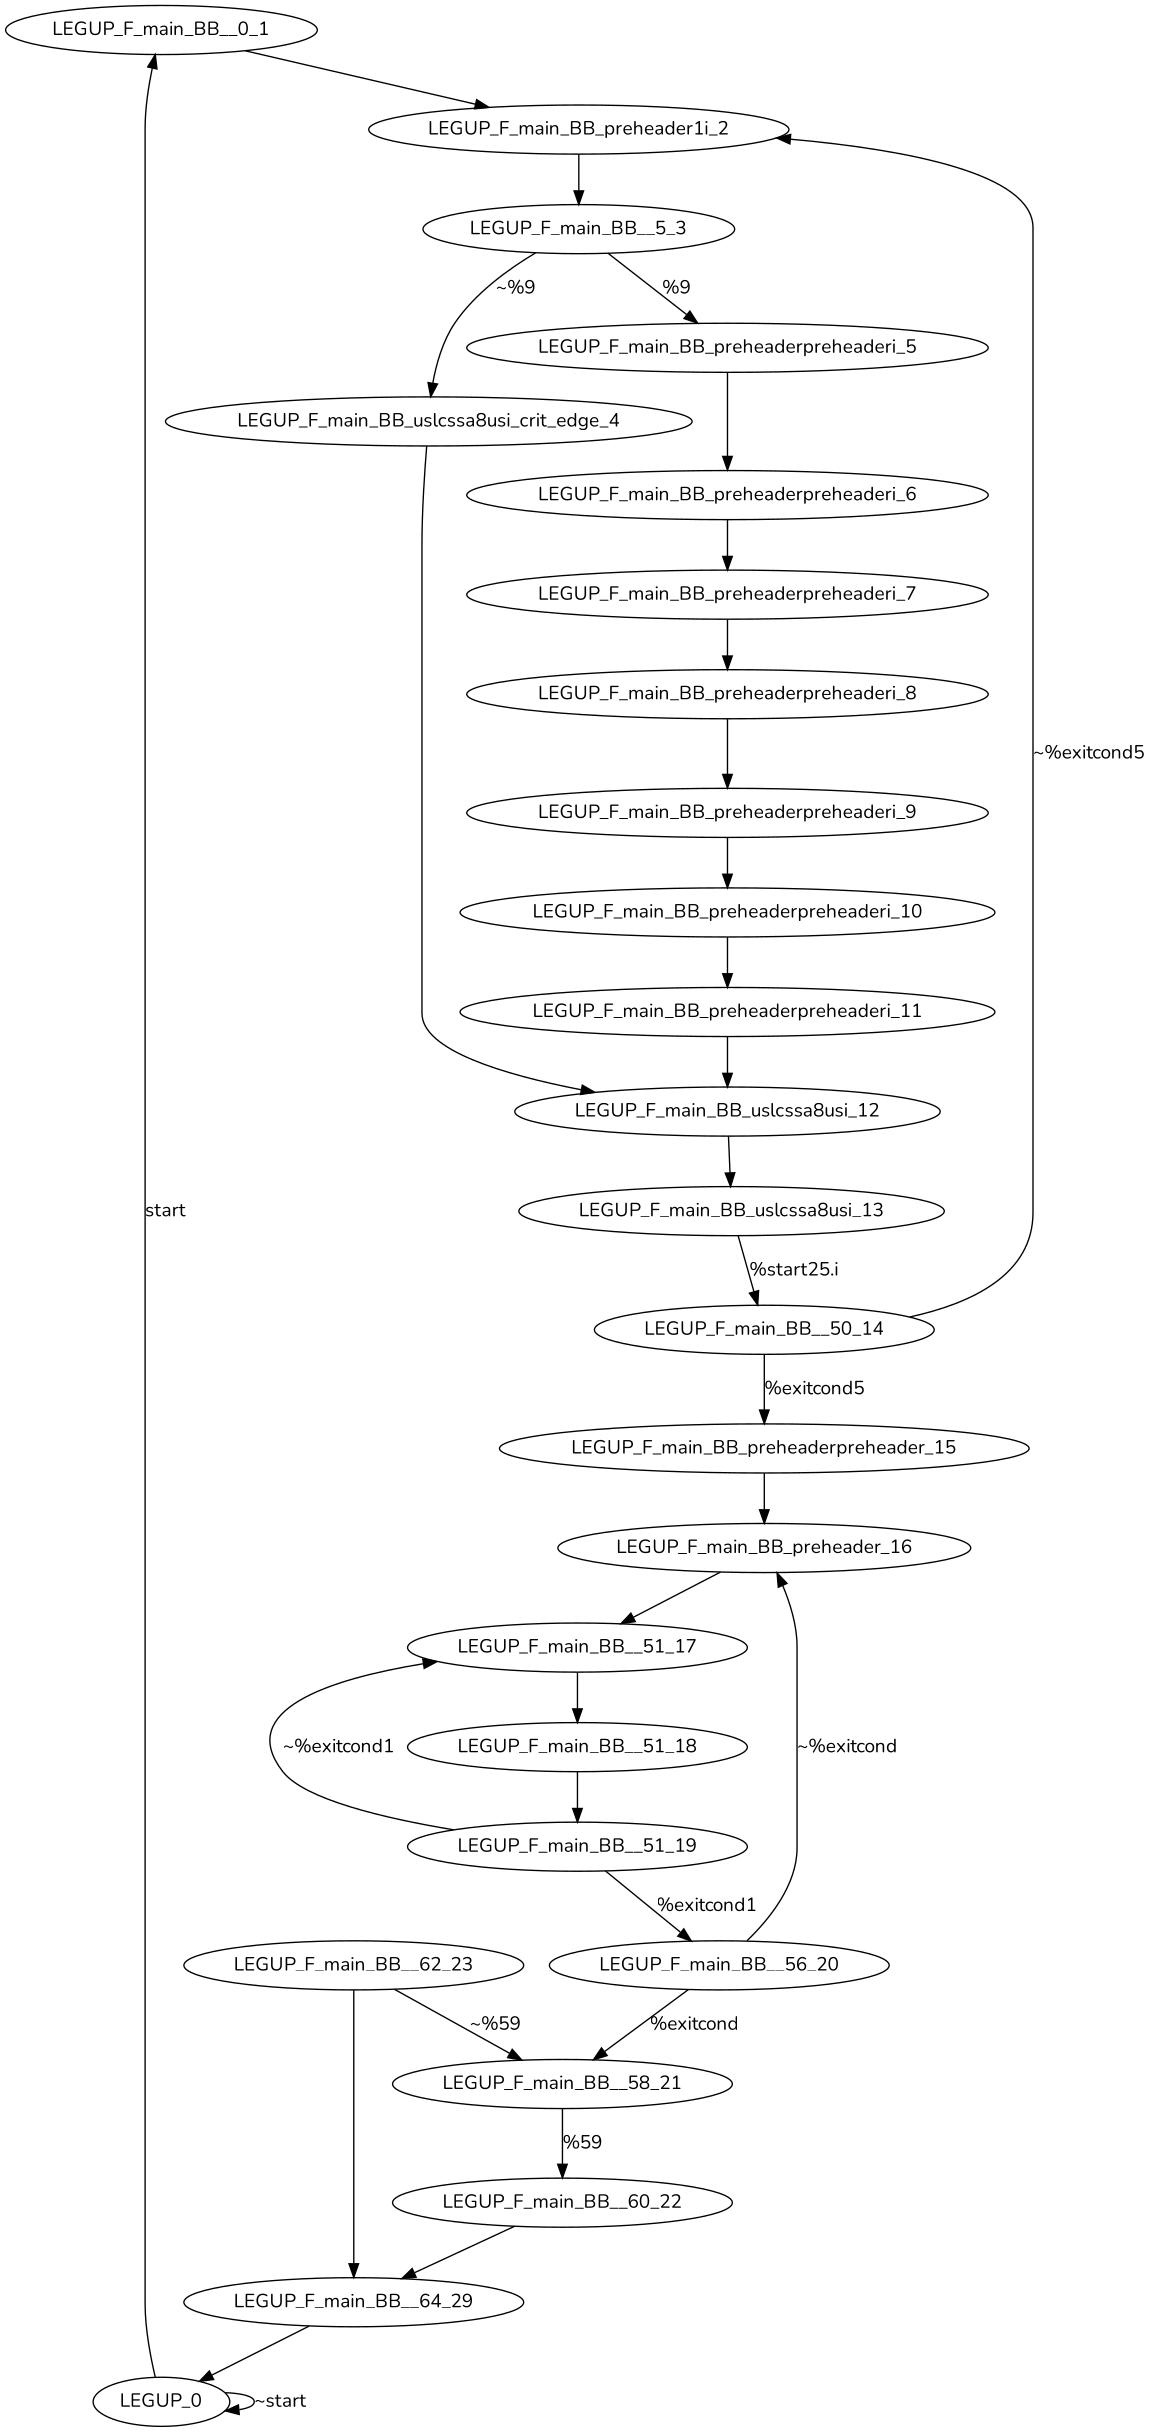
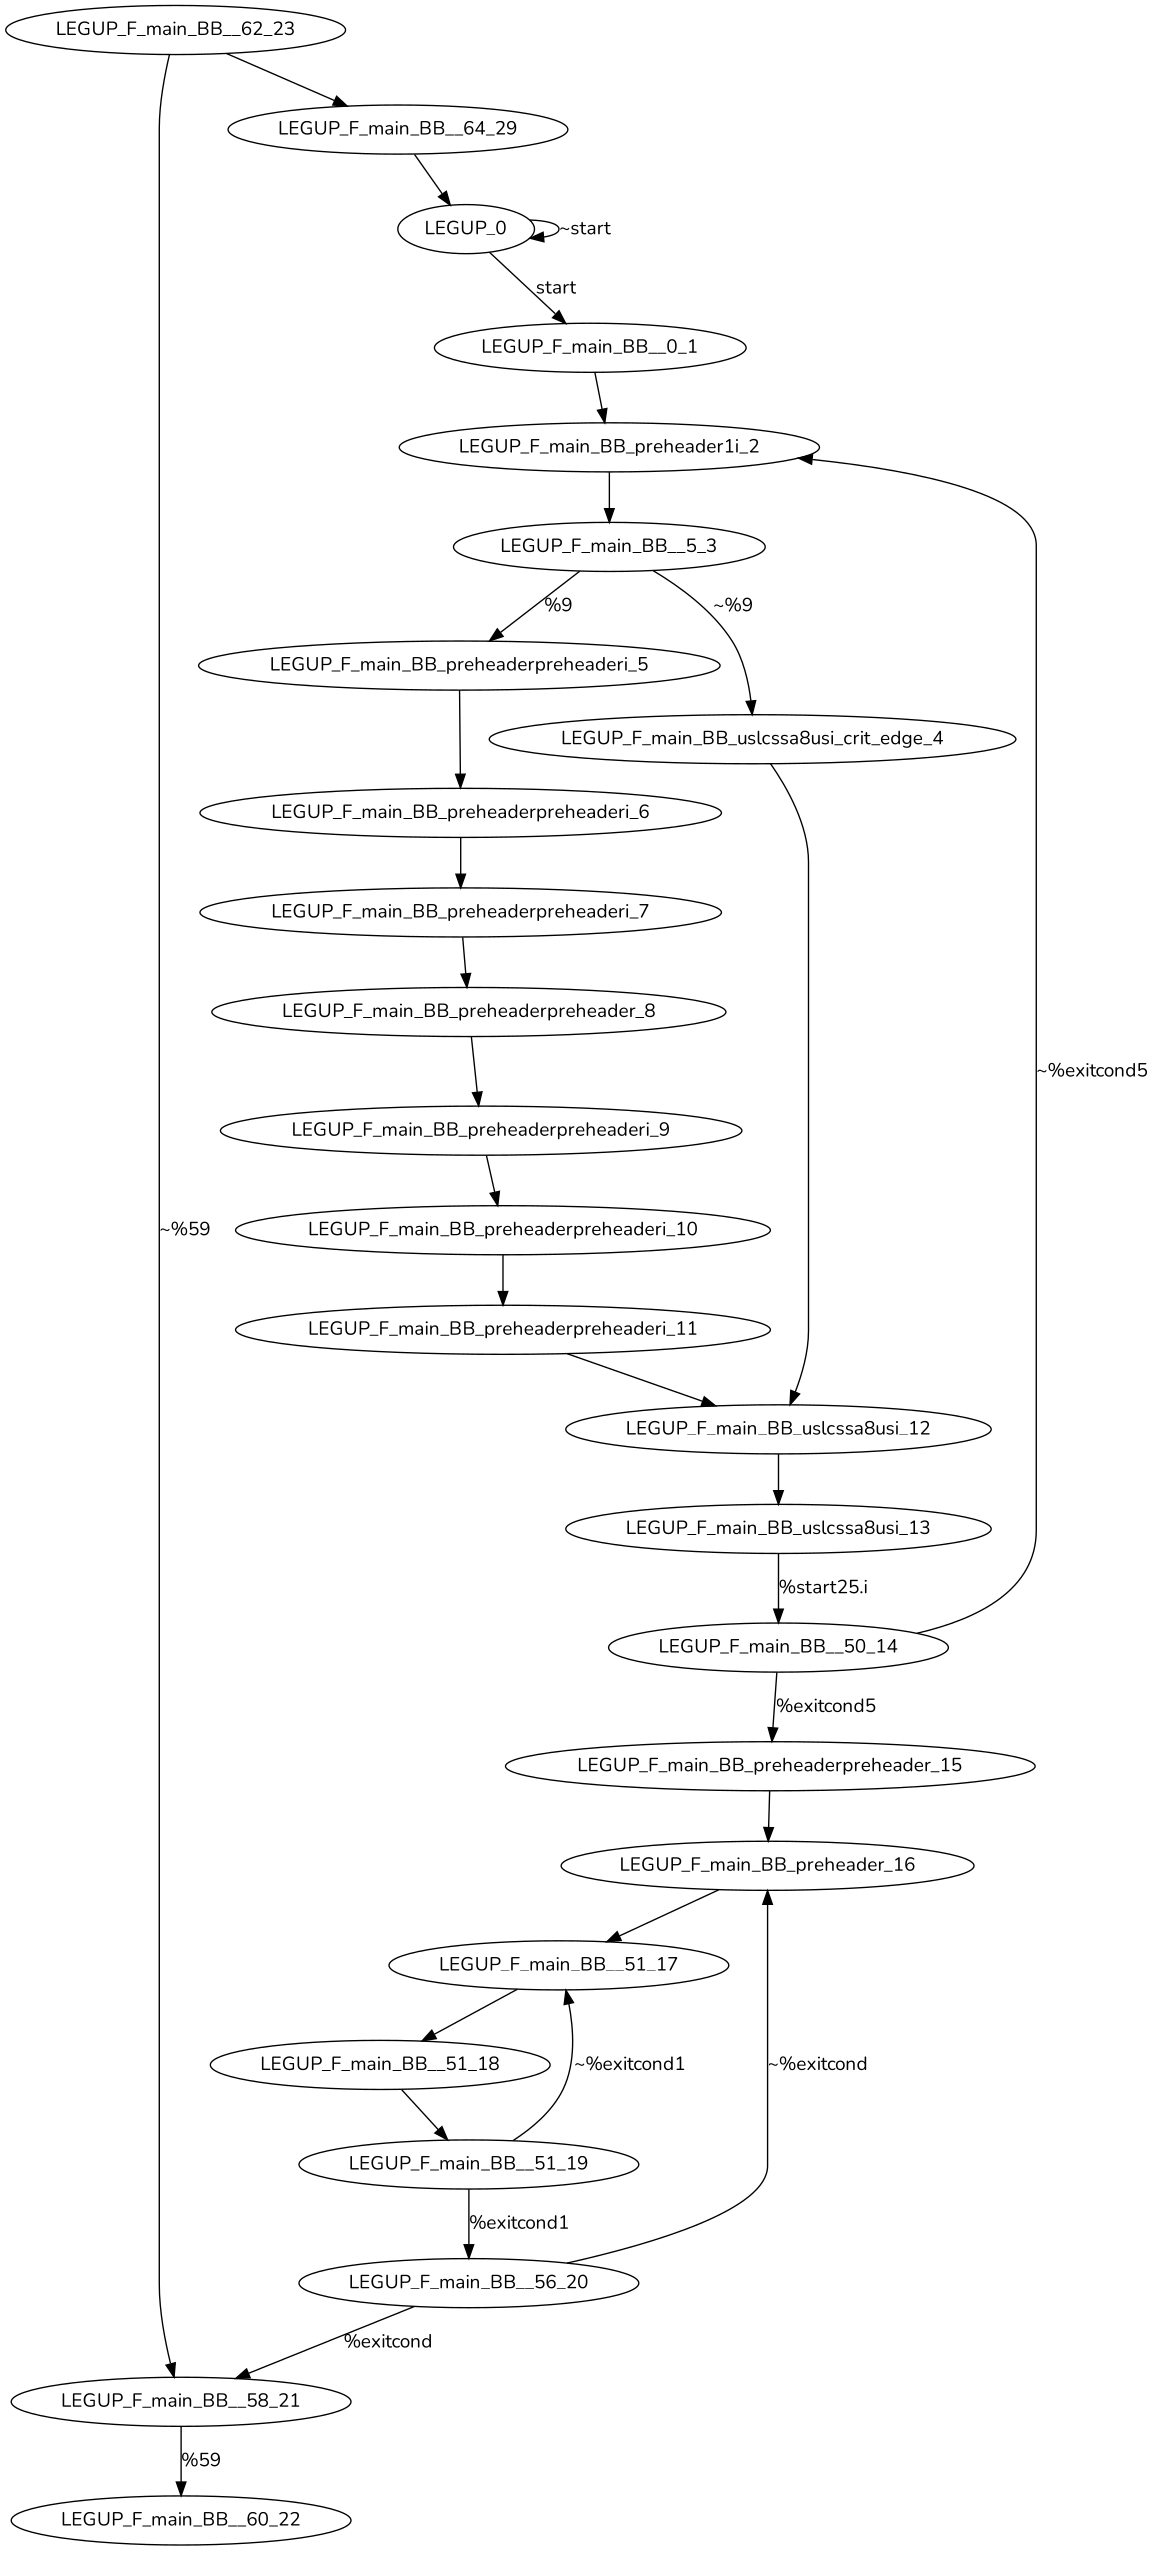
(727, 694) -> (469, 1012)
(465, 2249) -> none
